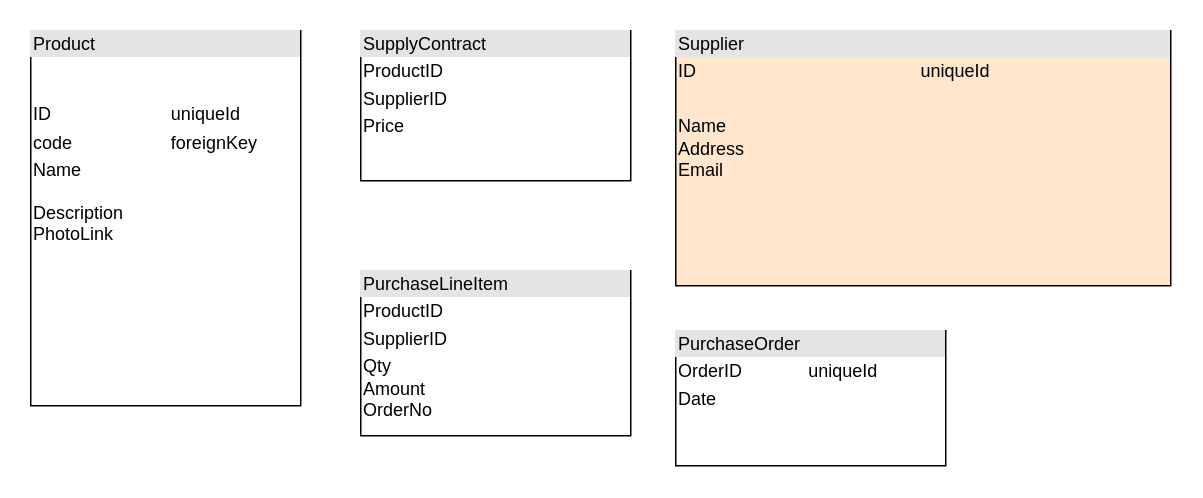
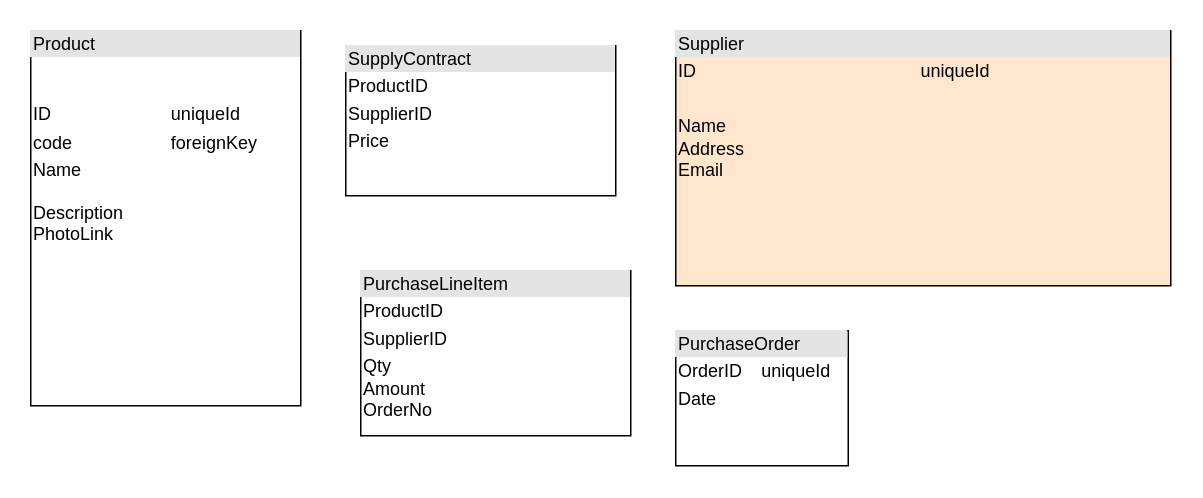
(496, 106) -> (481, 121)
(811, 398) -> (762, 398)
